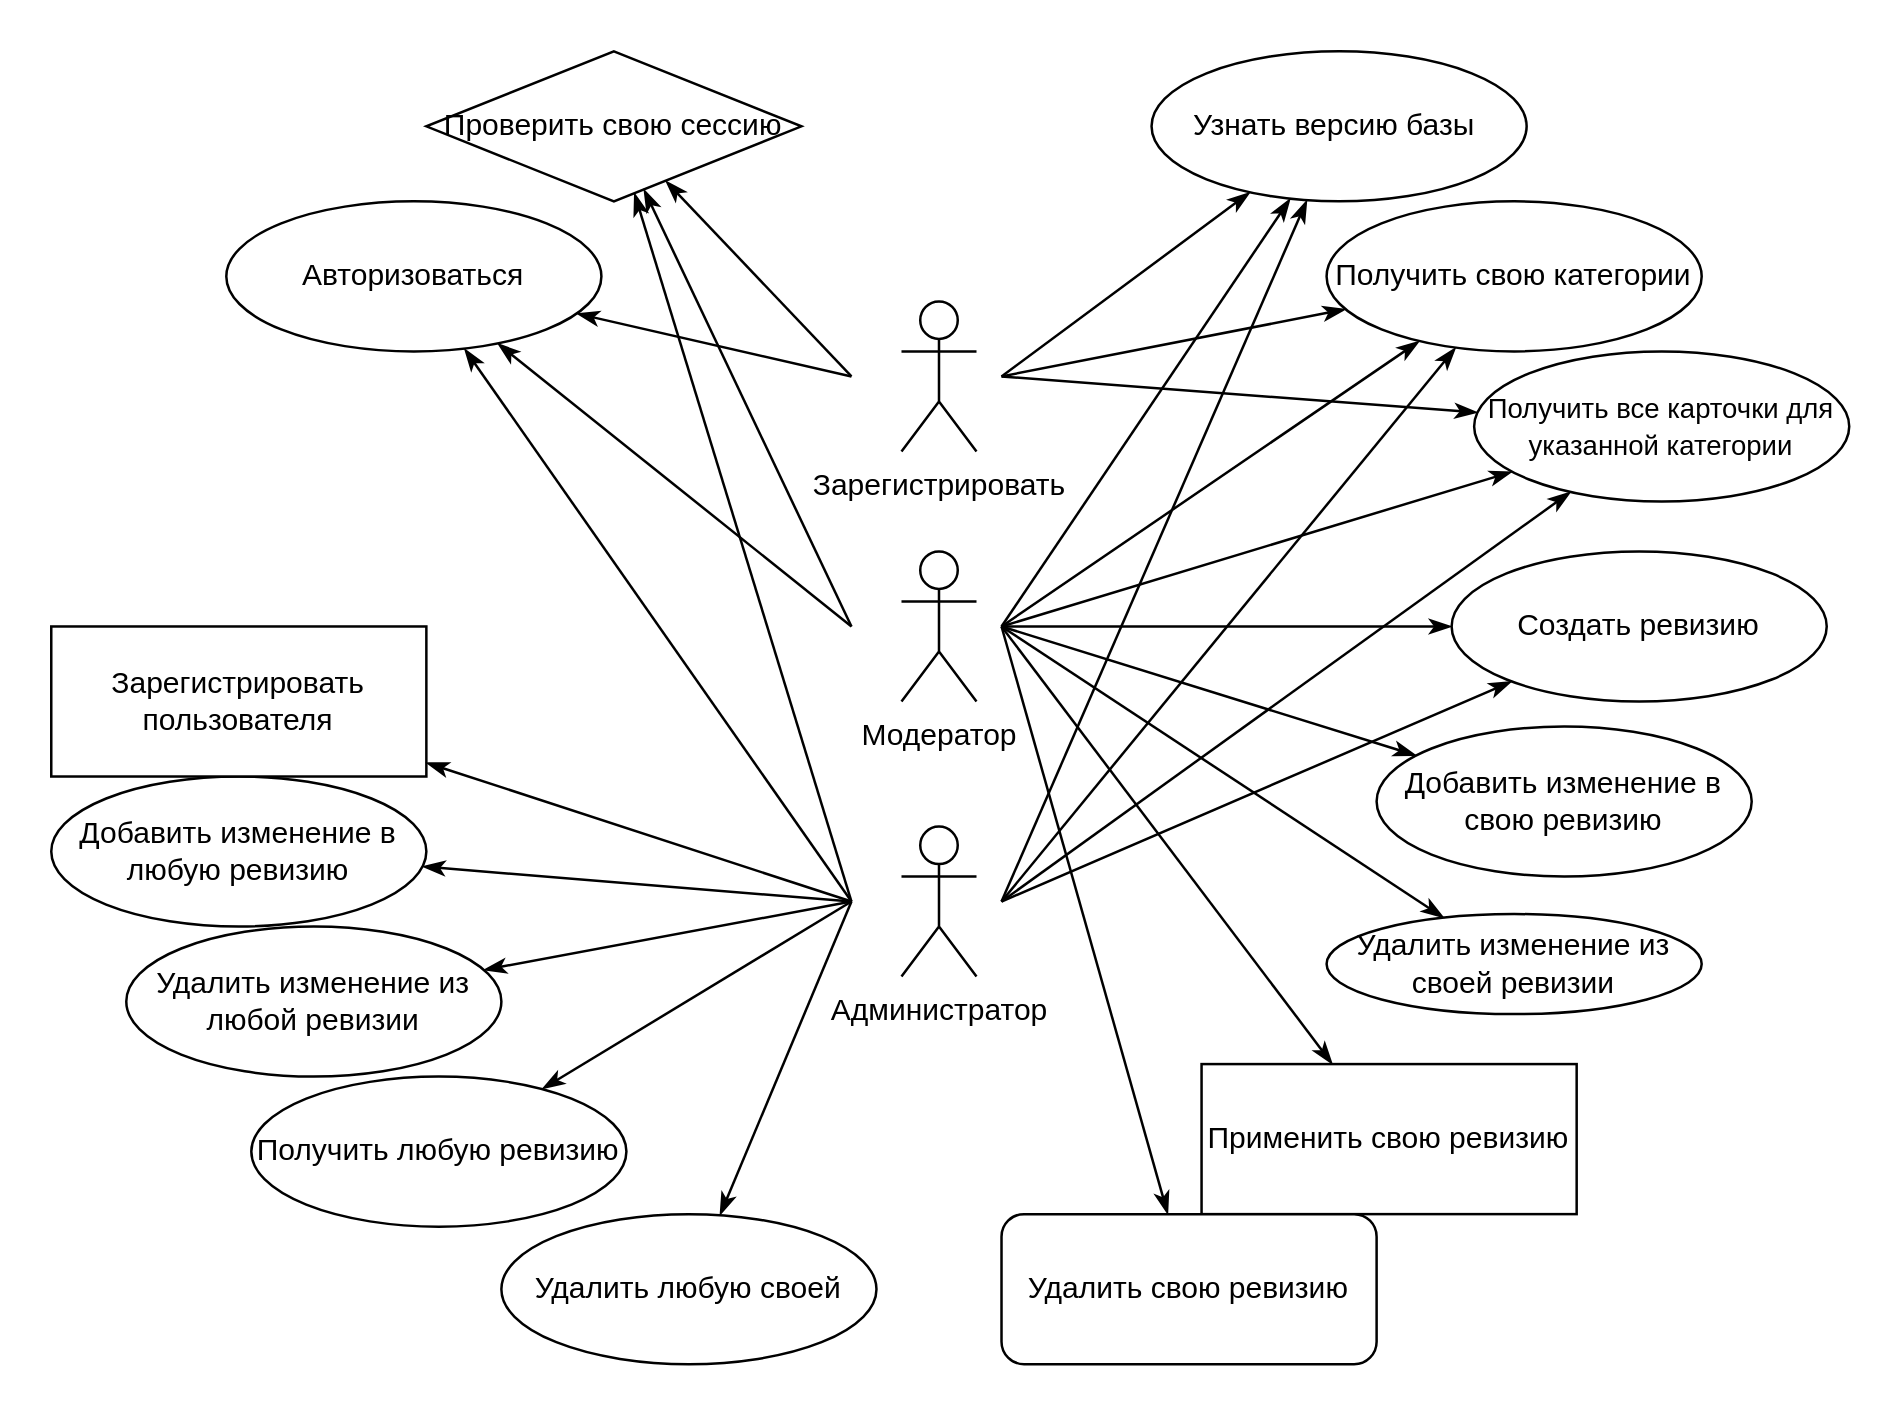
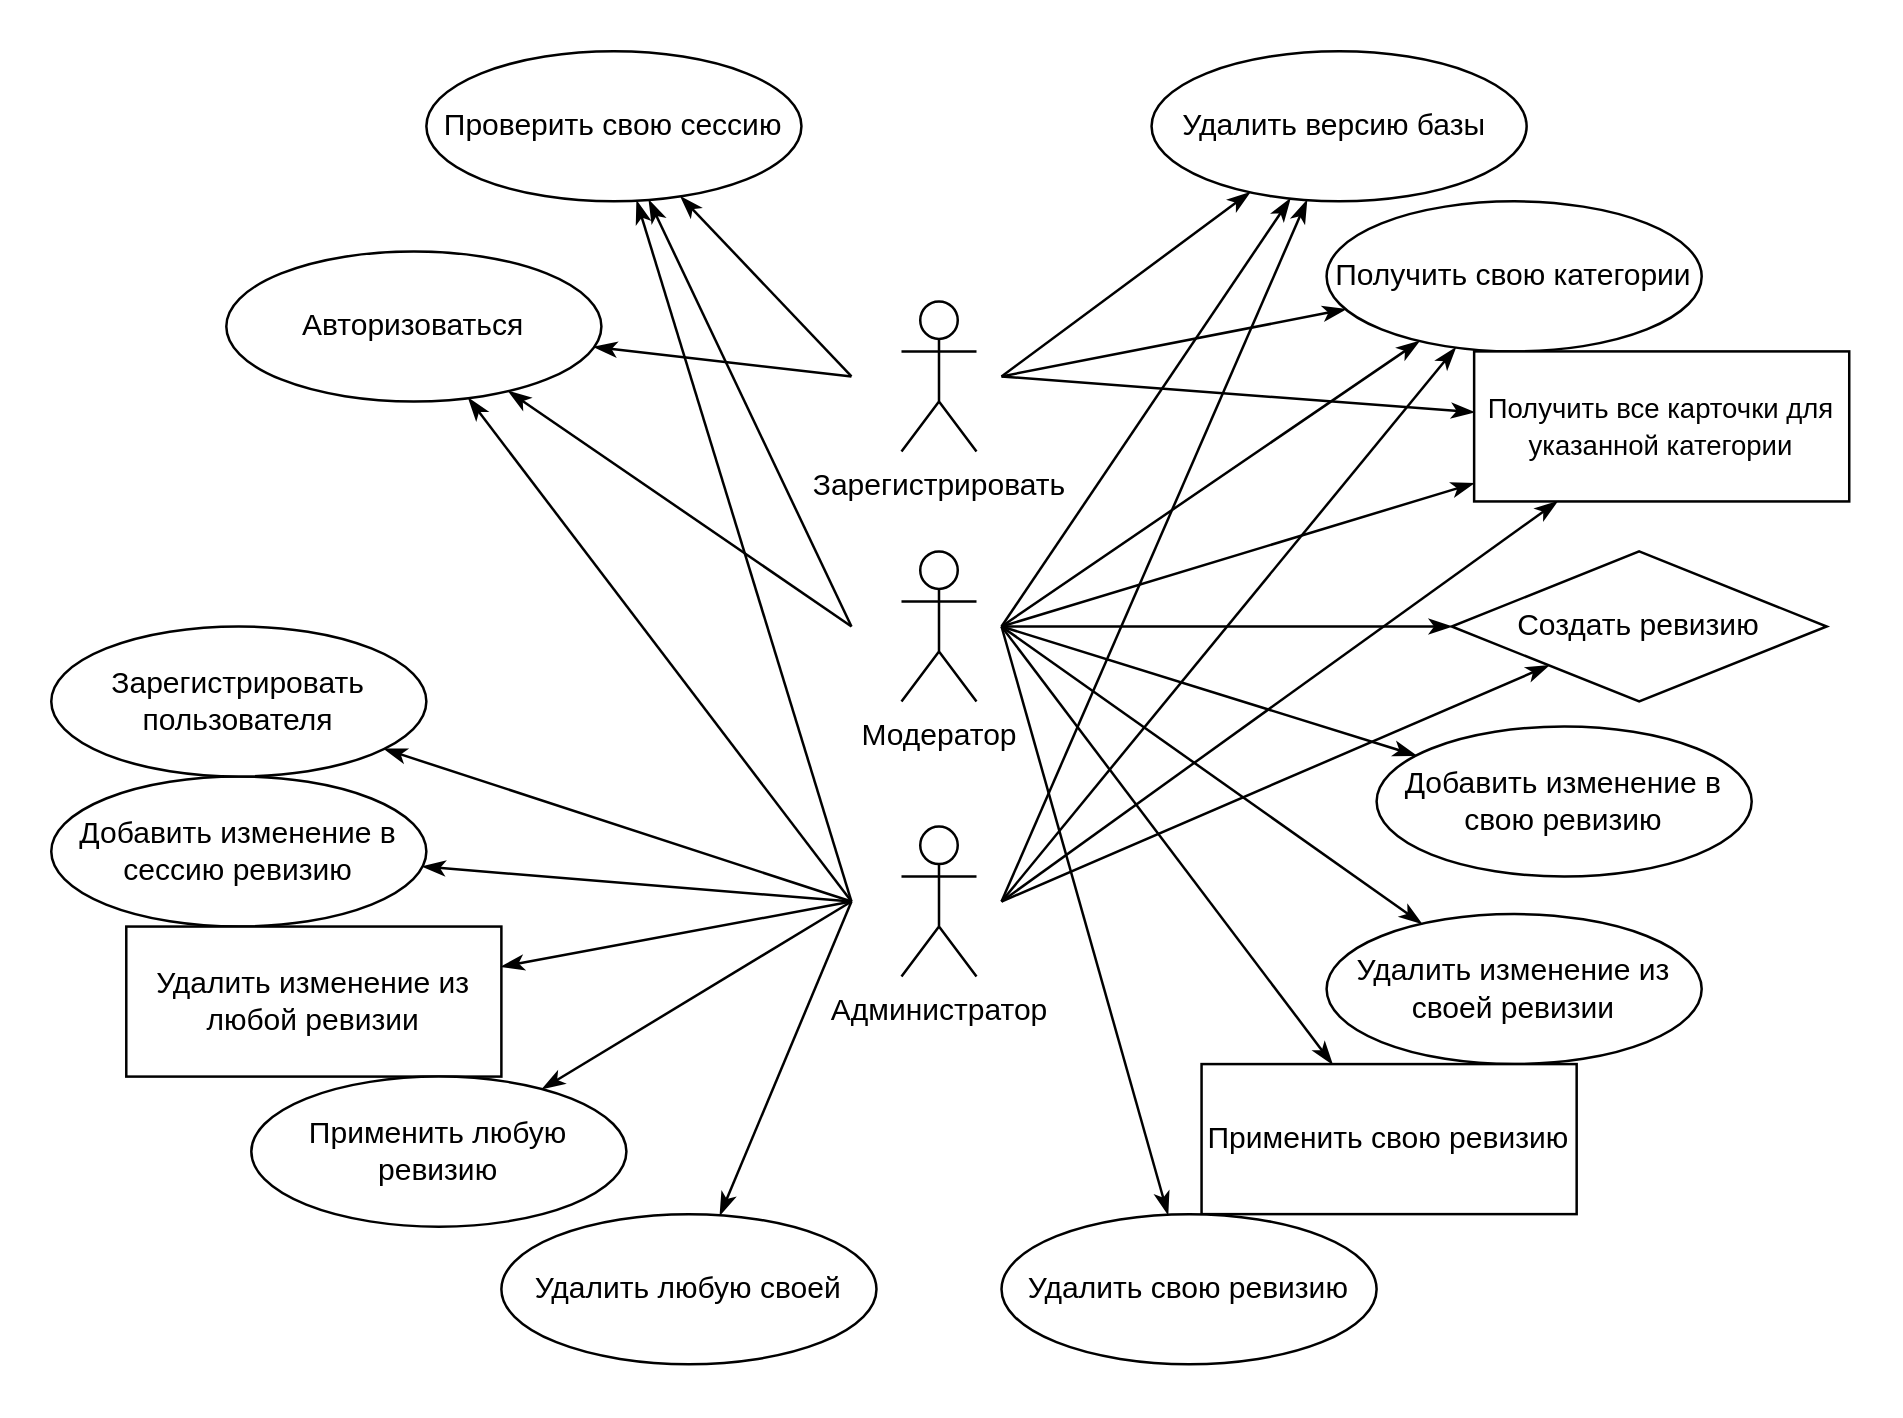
(614, 126) -> (614, 126)
(1339, 126) -> (1339, 126)
(414, 276) -> (414, 326)
(1661, 426) -> (1661, 426)
(1639, 626) -> (1639, 626)
(239, 701) -> (239, 701)
(239, 851) -> (239, 851)
(1514, 964) -> (1514, 989)
(314, 1001) -> (314, 1001)
(439, 1151) -> (439, 1151)
(1189, 1289) -> (1189, 1289)
